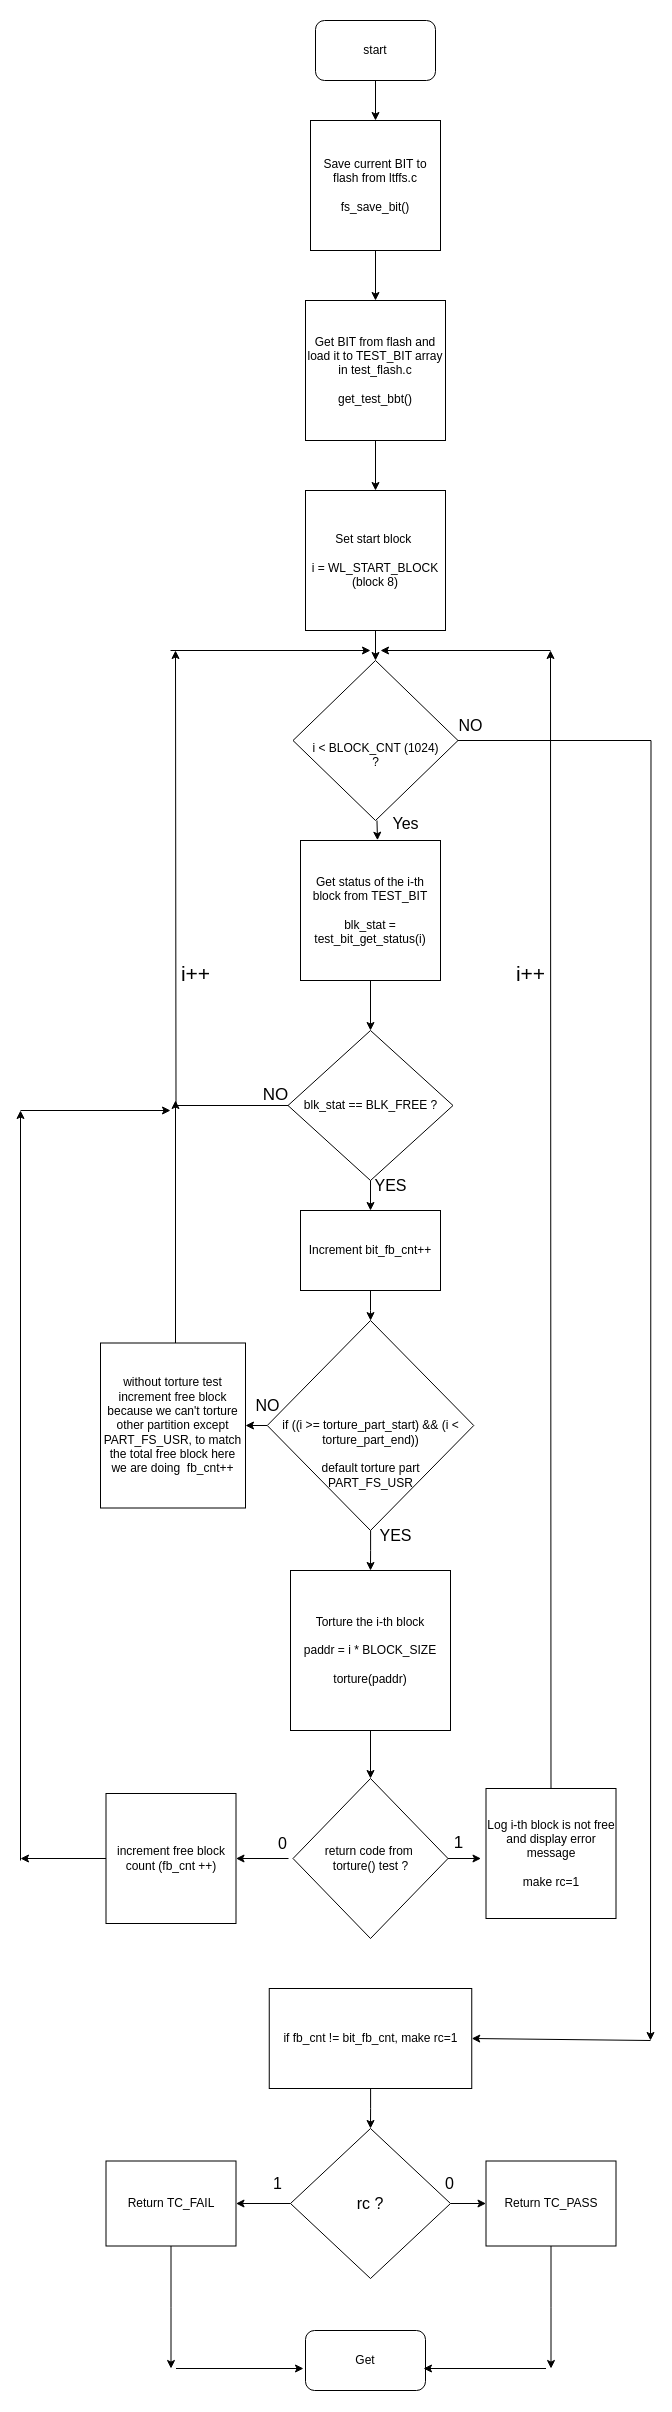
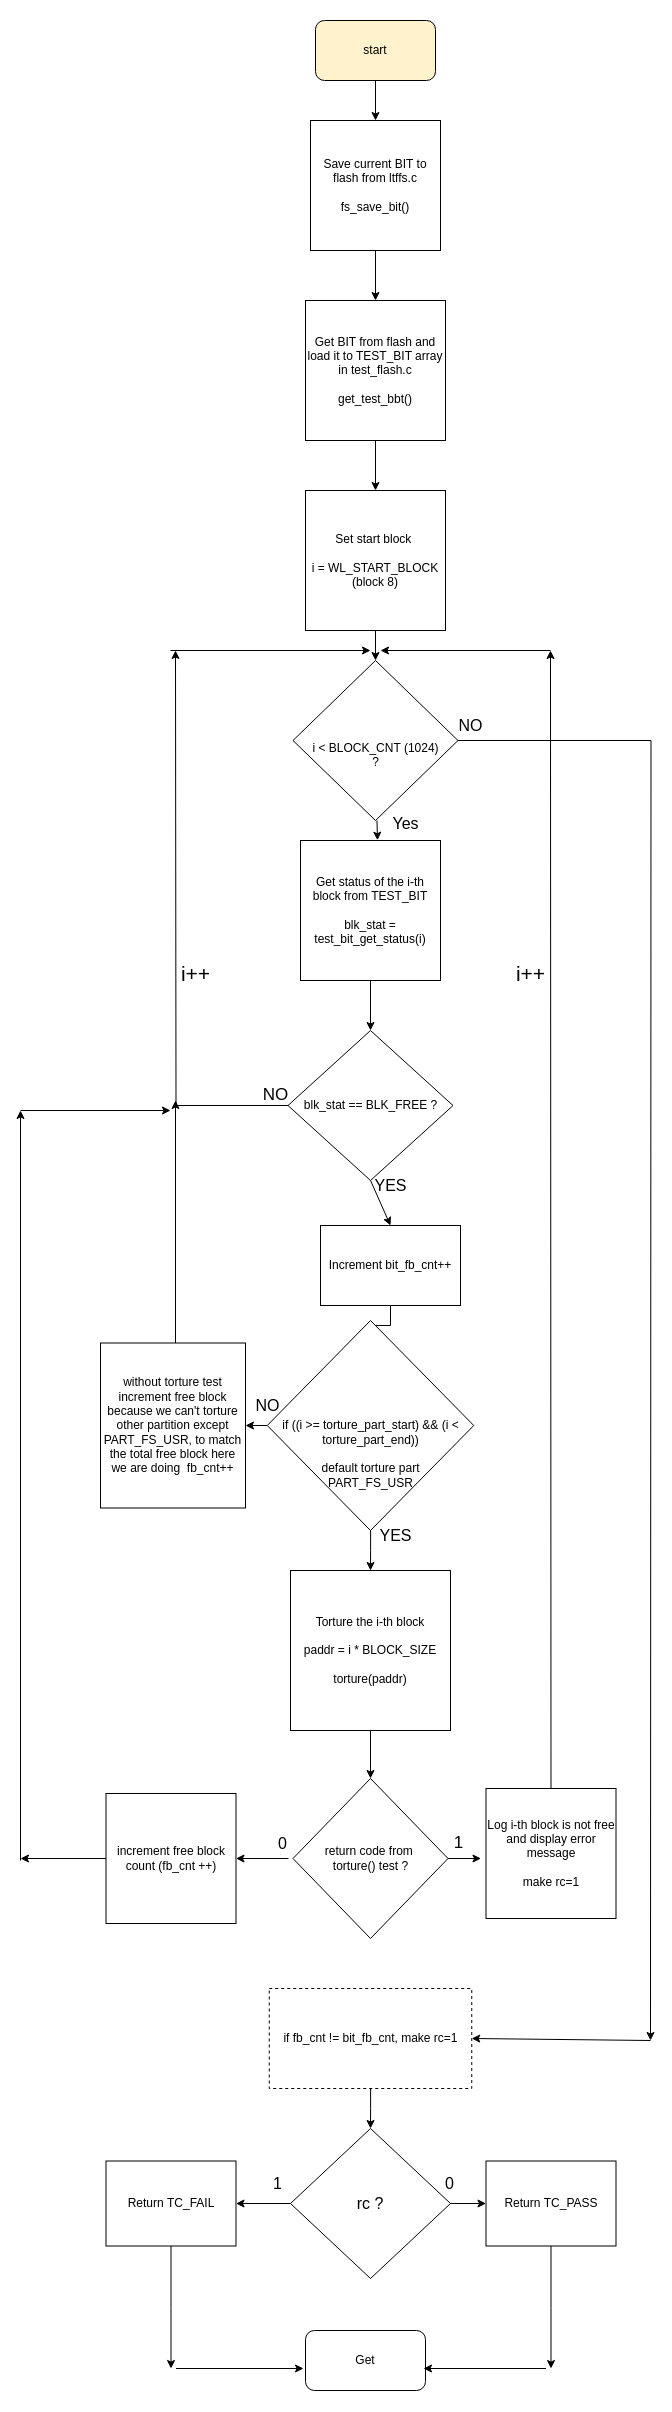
(376, 51) -> (376, 51)
(371, 1251) -> (391, 1266)
(371, 2039) -> (371, 2039)
